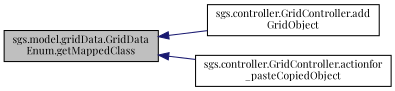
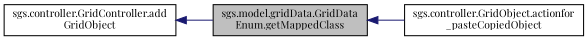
(188, 33) -> (200, 20)
(293, 71) -> (494, 20)
